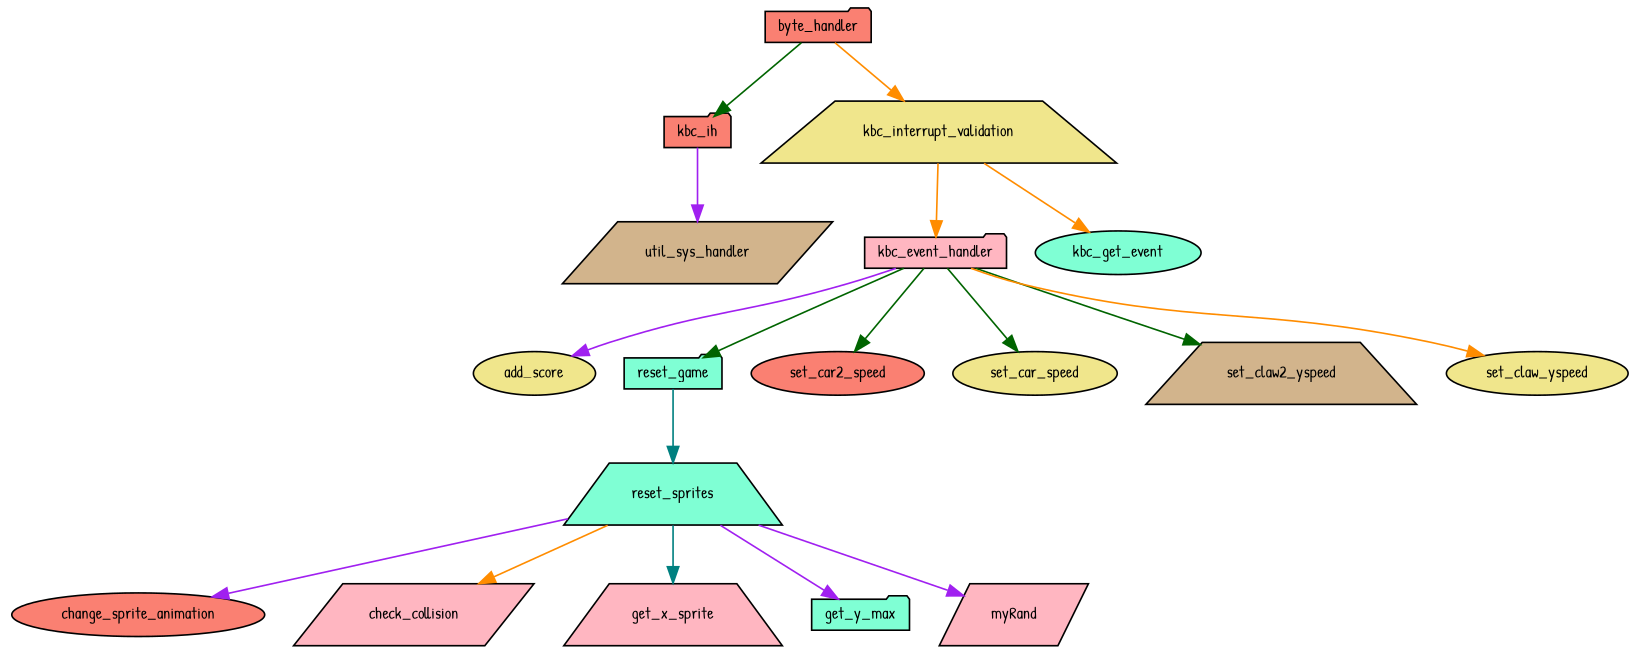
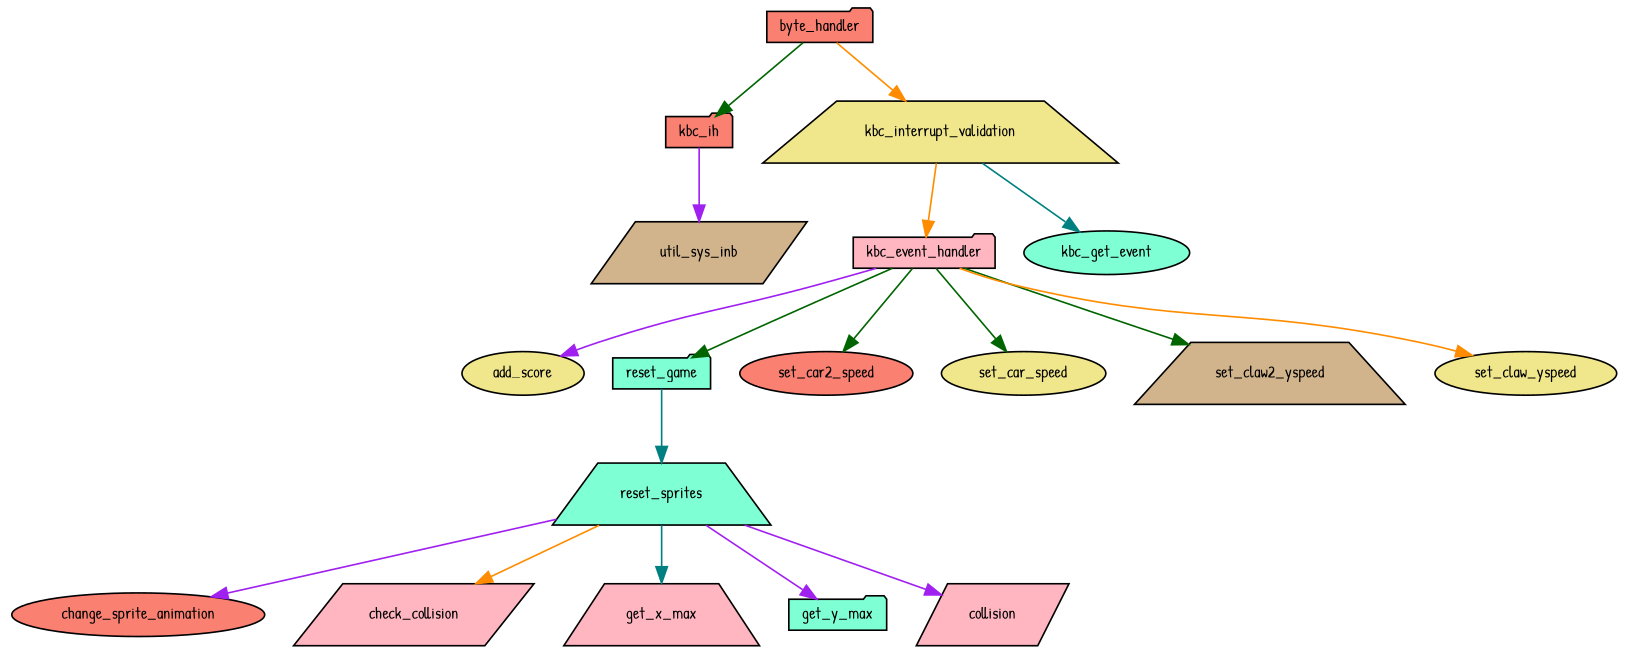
(1030, 193) -> (1024, 193)
(698, 253) -> (699, 253)
(673, 615) -> (662, 615)
(1014, 615) -> (993, 615)
